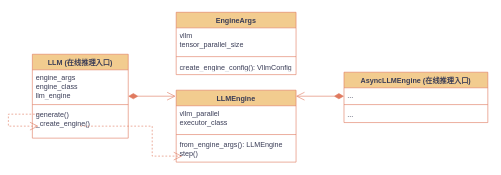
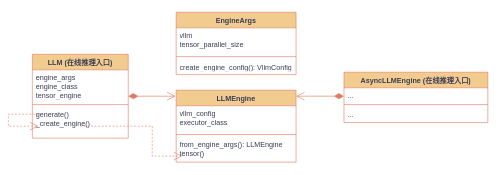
(58, 87) -> (61, 87)
(207, 119) -> (207, 119)
(235, 150) -> (235, 150)
